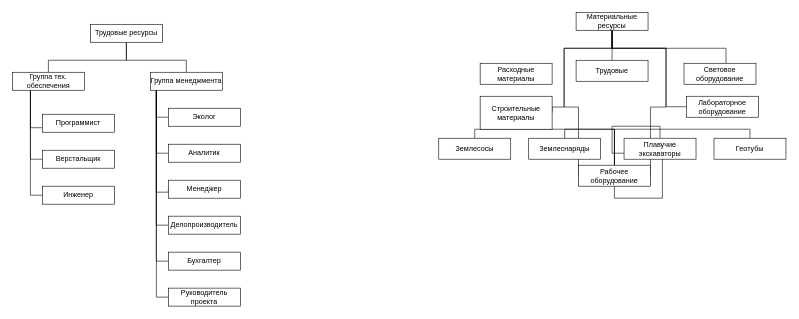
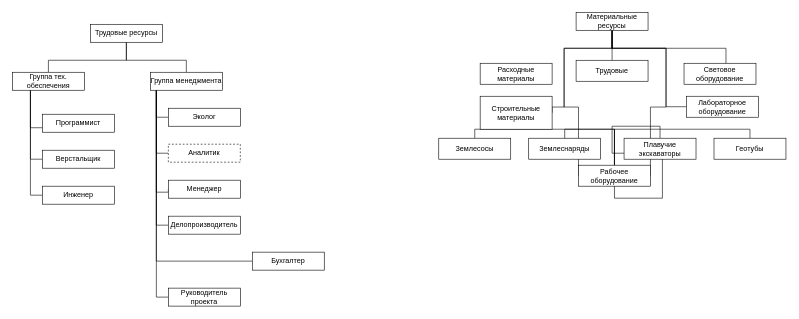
(204, 153) -> (204, 153)
(204, 261) -> (288, 261)
